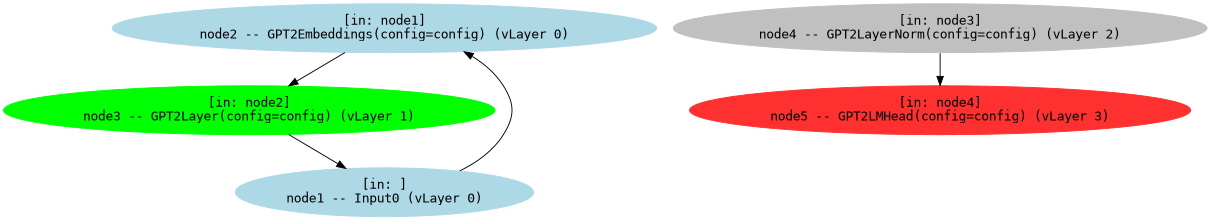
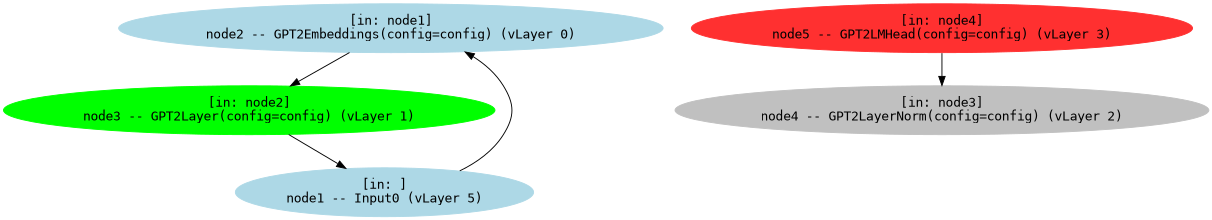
(940, 65) -> (942, 65)
(384, 192) -> (384, 192)
